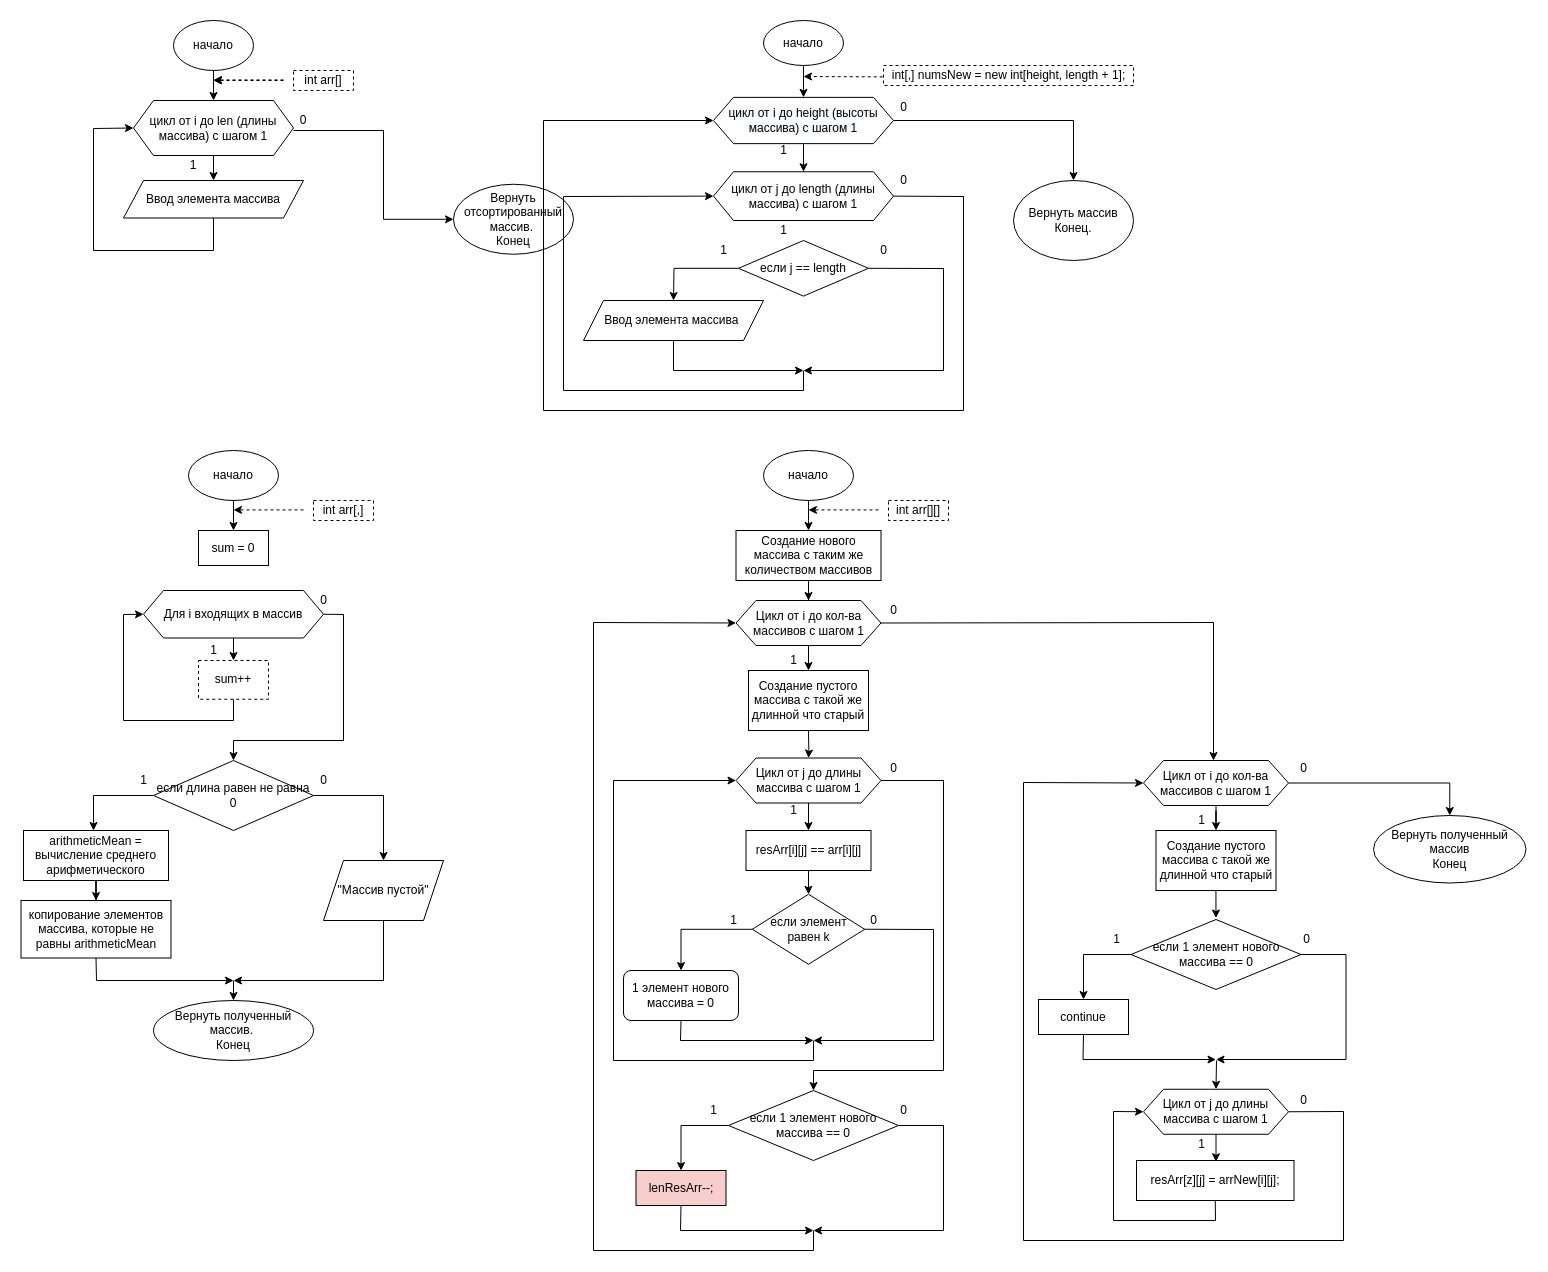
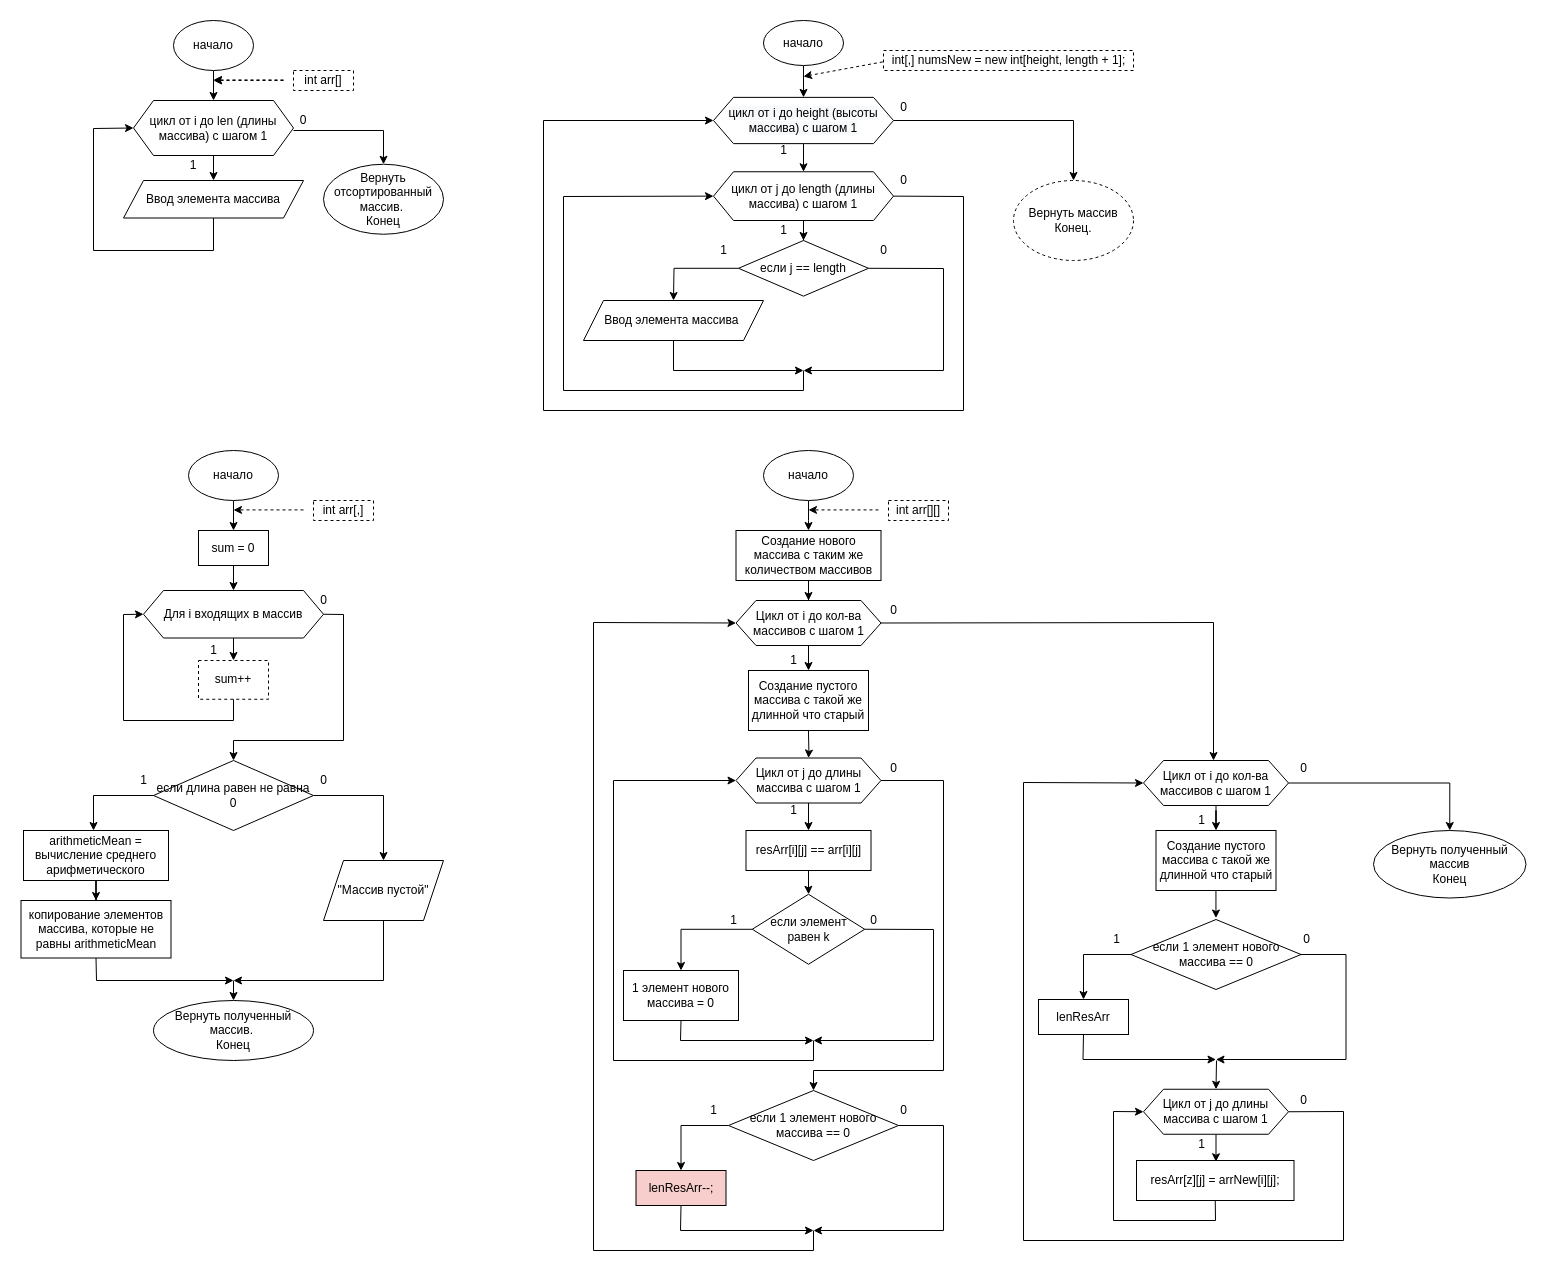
(1009, 76) -> (1009, 61)
(514, 219) -> (384, 199)
(1074, 221) -> (1074, 221)
none -> (804, 235)
none -> (234, 582)
(1450, 849) -> (1450, 864)
(681, 996) -> (681, 996)
(1084, 1018) -> (1084, 1018)
